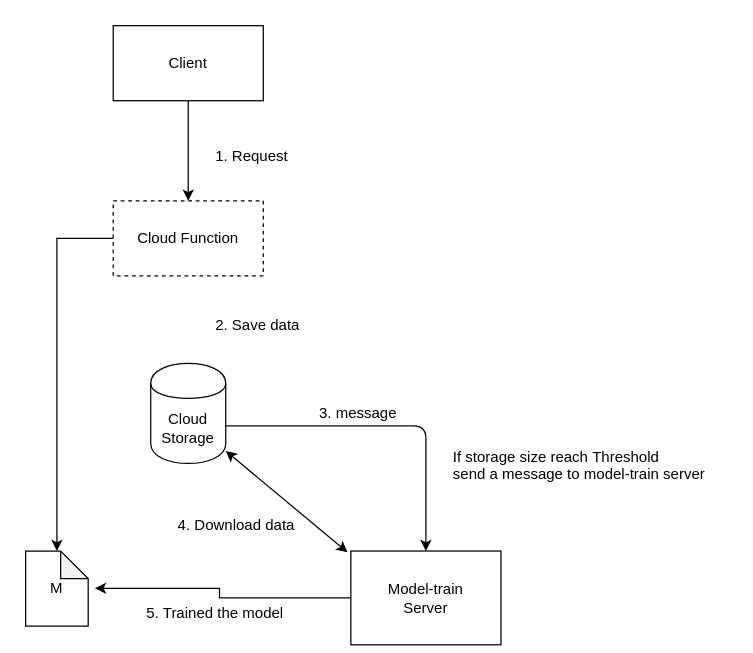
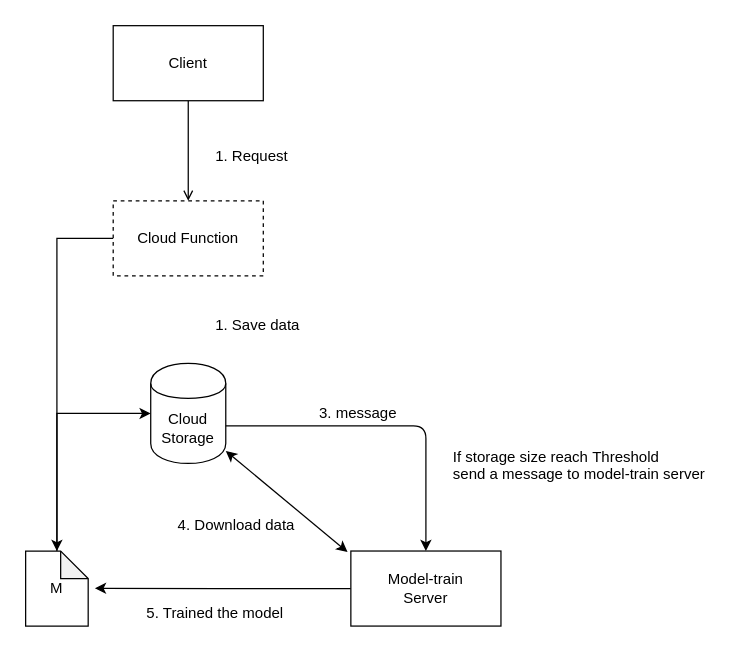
(188, 191) -> (188, 193)
(260, 326) -> (260, 326)
none -> (100, 413)
(426, 598) -> (426, 588)
